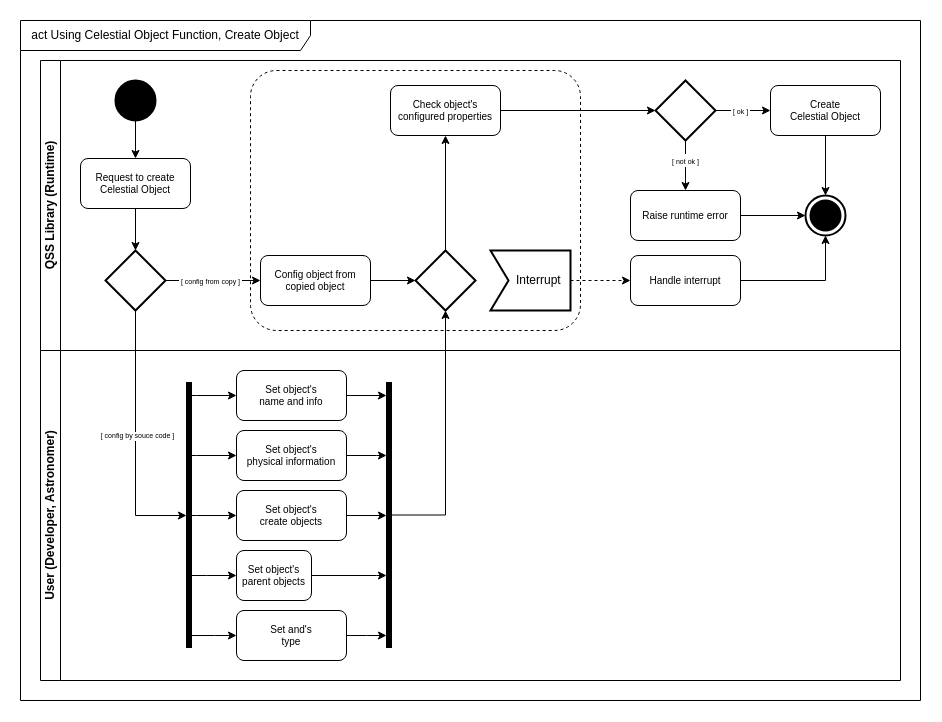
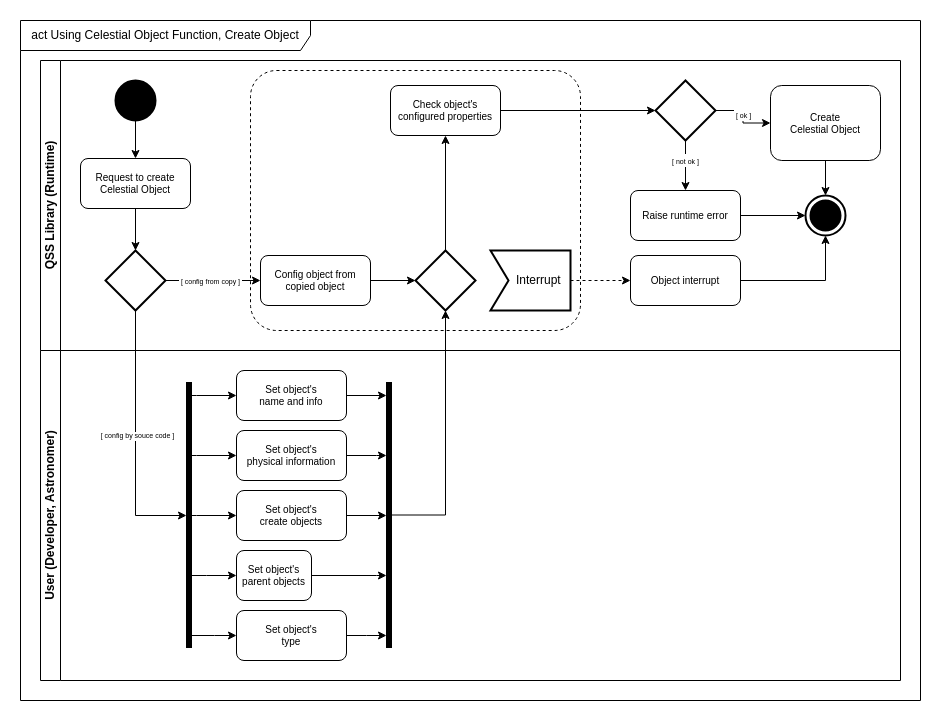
(826, 111) -> (826, 123)
(686, 281) -> (686, 281)
(292, 636) -> (292, 636)
